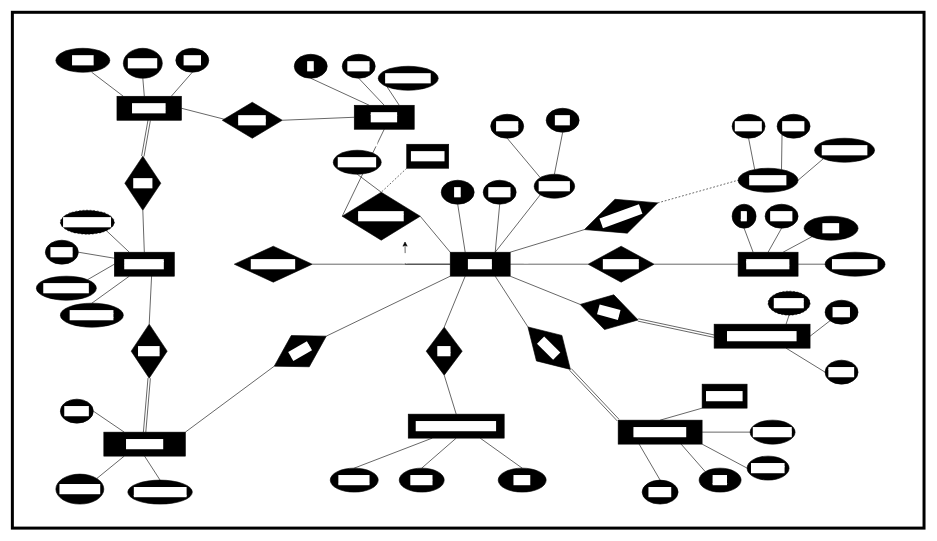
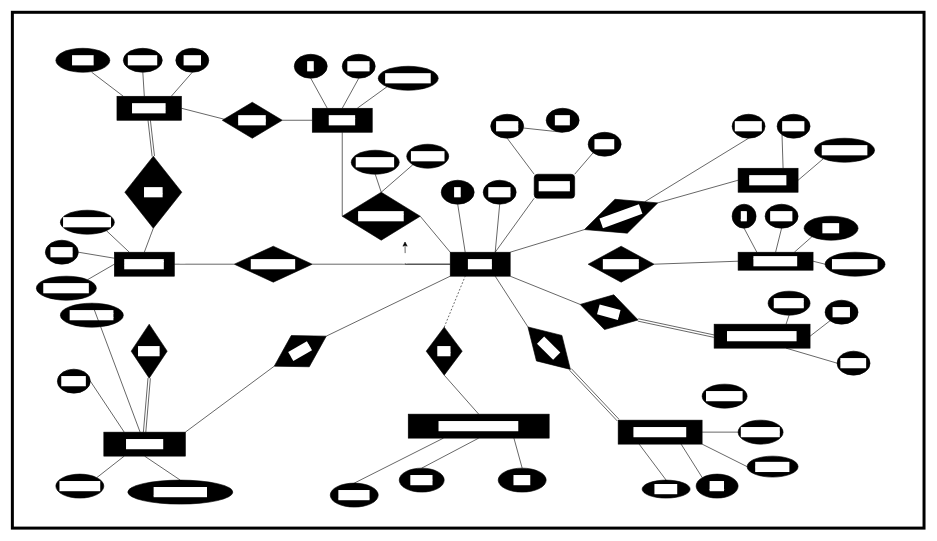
(143, 63) -> (143, 60)
(384, 117) -> (342, 120)
none -> (605, 144)
(559, 153) -> (544, 130)
(752, 154) -> (697, 170)
(428, 156) -> (428, 156)
(357, 162) -> (375, 162)
none -> (585, 163)
(395, 179) -> (399, 177)
(768, 180) -> (768, 180)
(143, 183) -> (153, 192)
(555, 186) -> (555, 186)
(700, 191) -> (700, 191)
(87, 222) -> (87, 222)
none -> (204, 264)
(549, 264) -> none
(768, 264) -> (776, 261)
(111, 290) -> (116, 367)
(150, 300) -> none
(455, 301) -> (455, 301)
(789, 303) -> (789, 303)
(842, 372) -> (854, 363)
(725, 396) -> (725, 396)
(77, 411) -> (74, 381)
(683, 414) -> none
(456, 426) -> (479, 426)
(773, 432) -> (761, 432)
(768, 468) -> (773, 467)
(354, 480) -> (354, 495)
(720, 480) -> (717, 486)
(80, 489) -> (80, 486)
(160, 492) -> (180, 492)
(660, 492) -> (666, 489)
